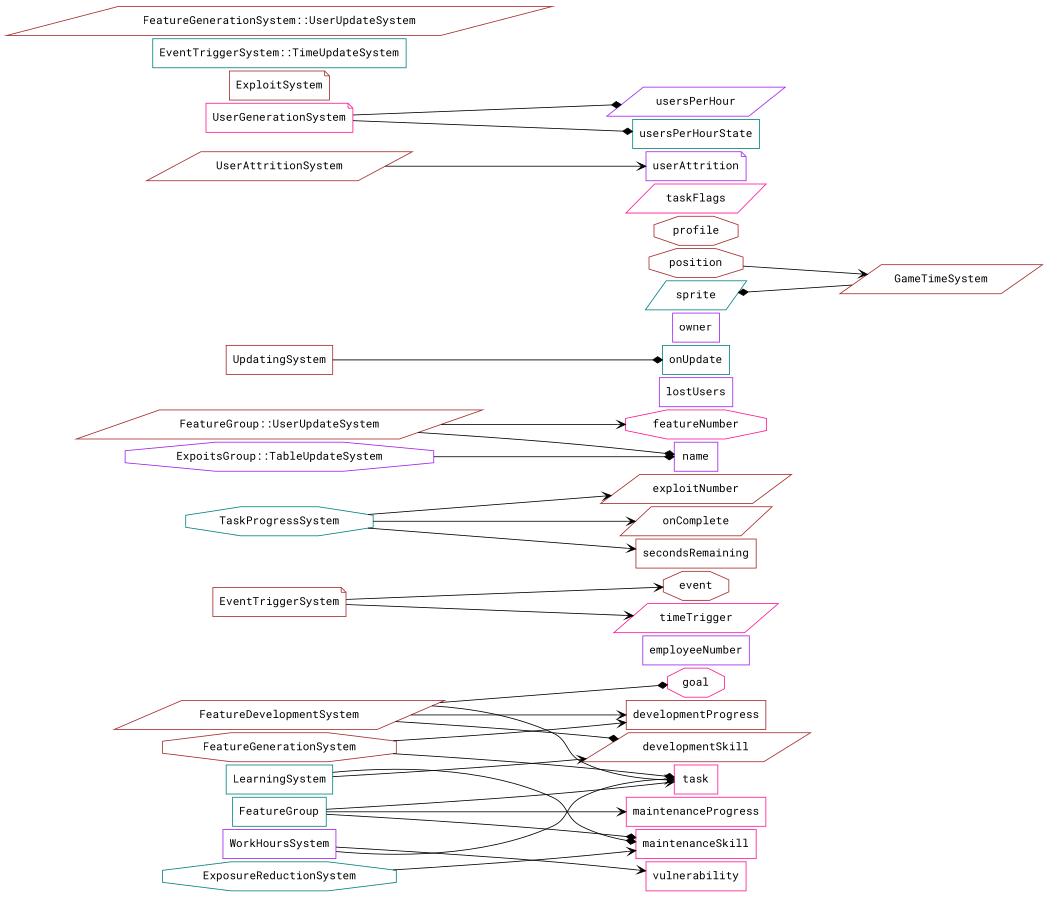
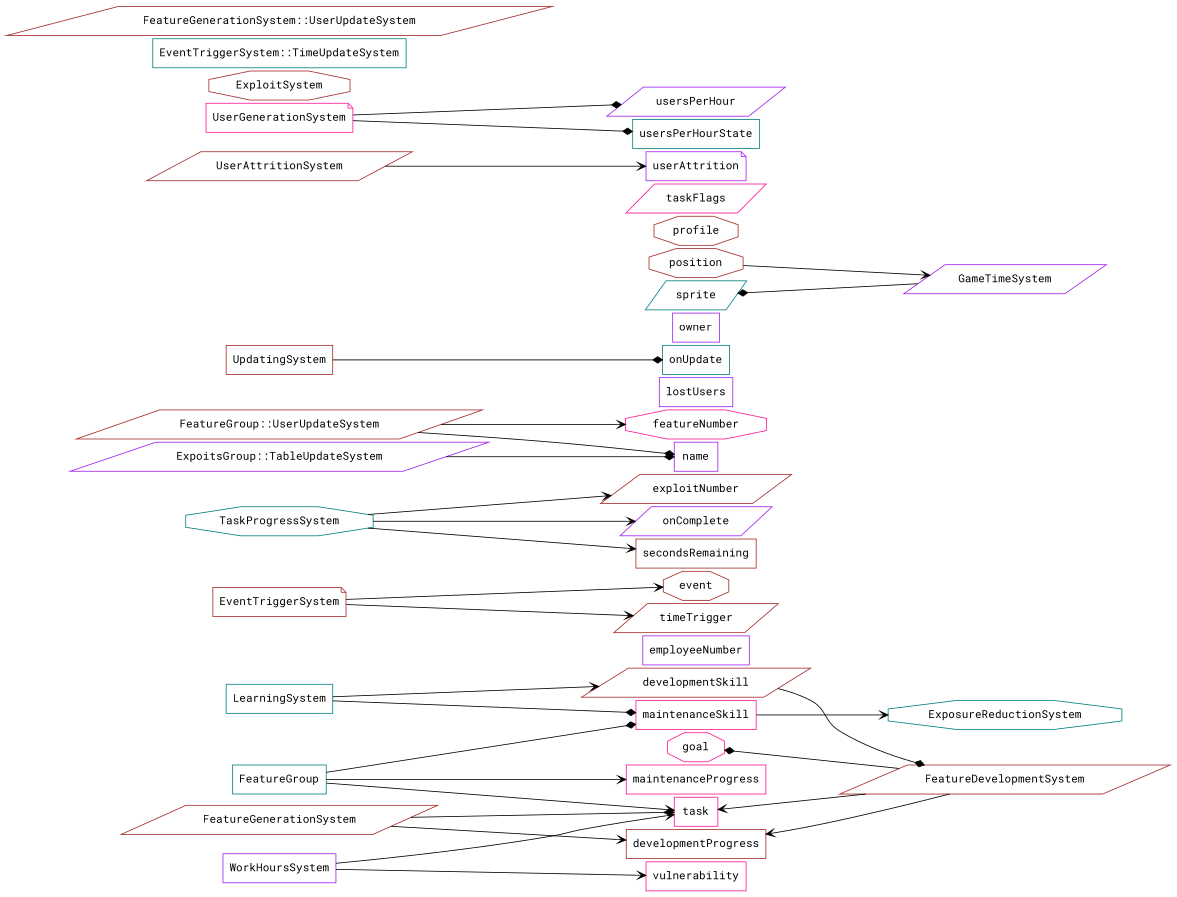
(279, 86) -> (279, 86)
(941, 279) -> (1005, 279)
(279, 457) -> (279, 457)
(696, 521) -> (696, 521)
(696, 618) -> (696, 618)
(497, 728) -> (841, 732)
(279, 747) -> (279, 820)
(499, 863) -> (818, 715)
